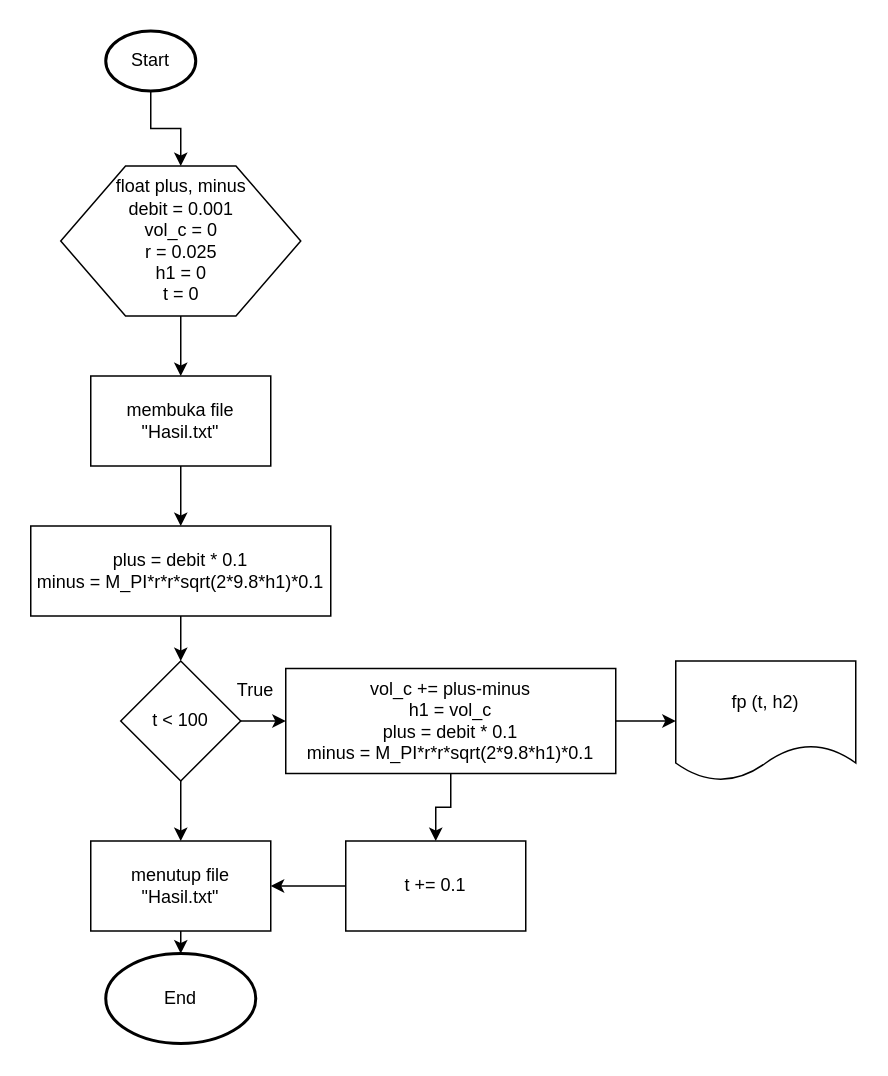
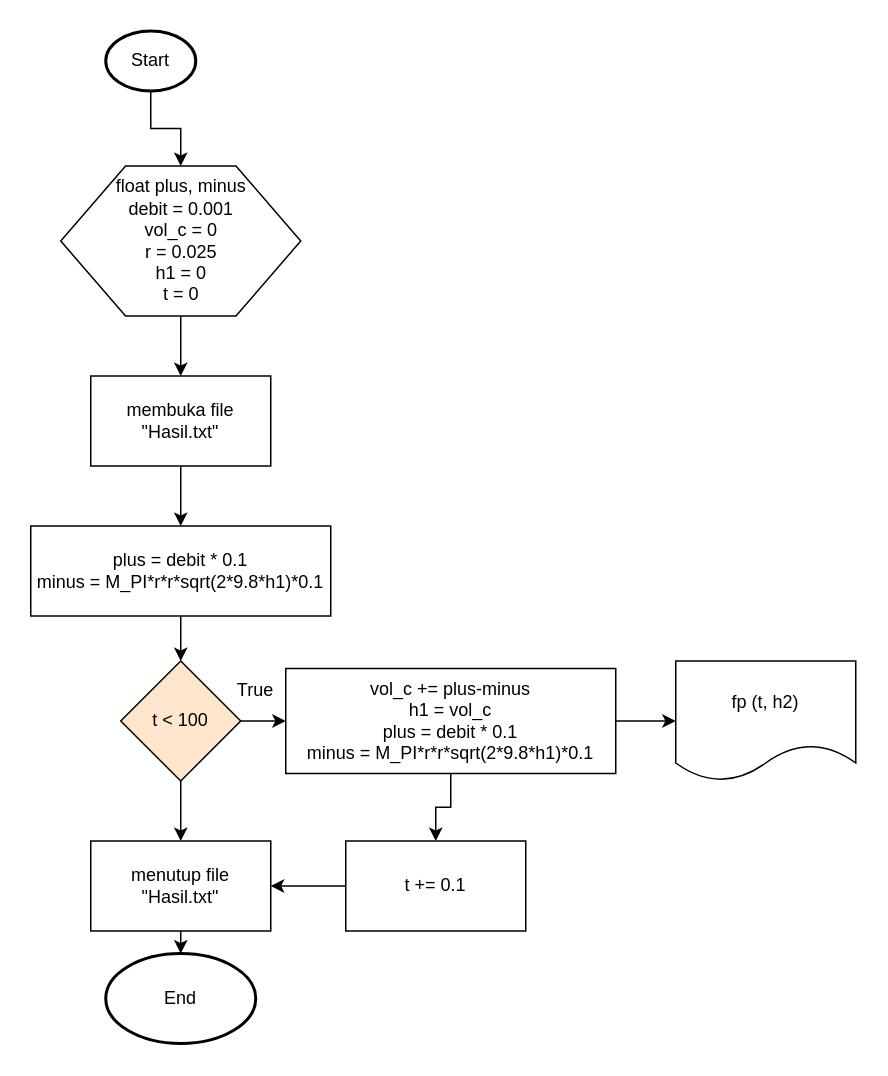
(181, 721) -> (181, 721)
